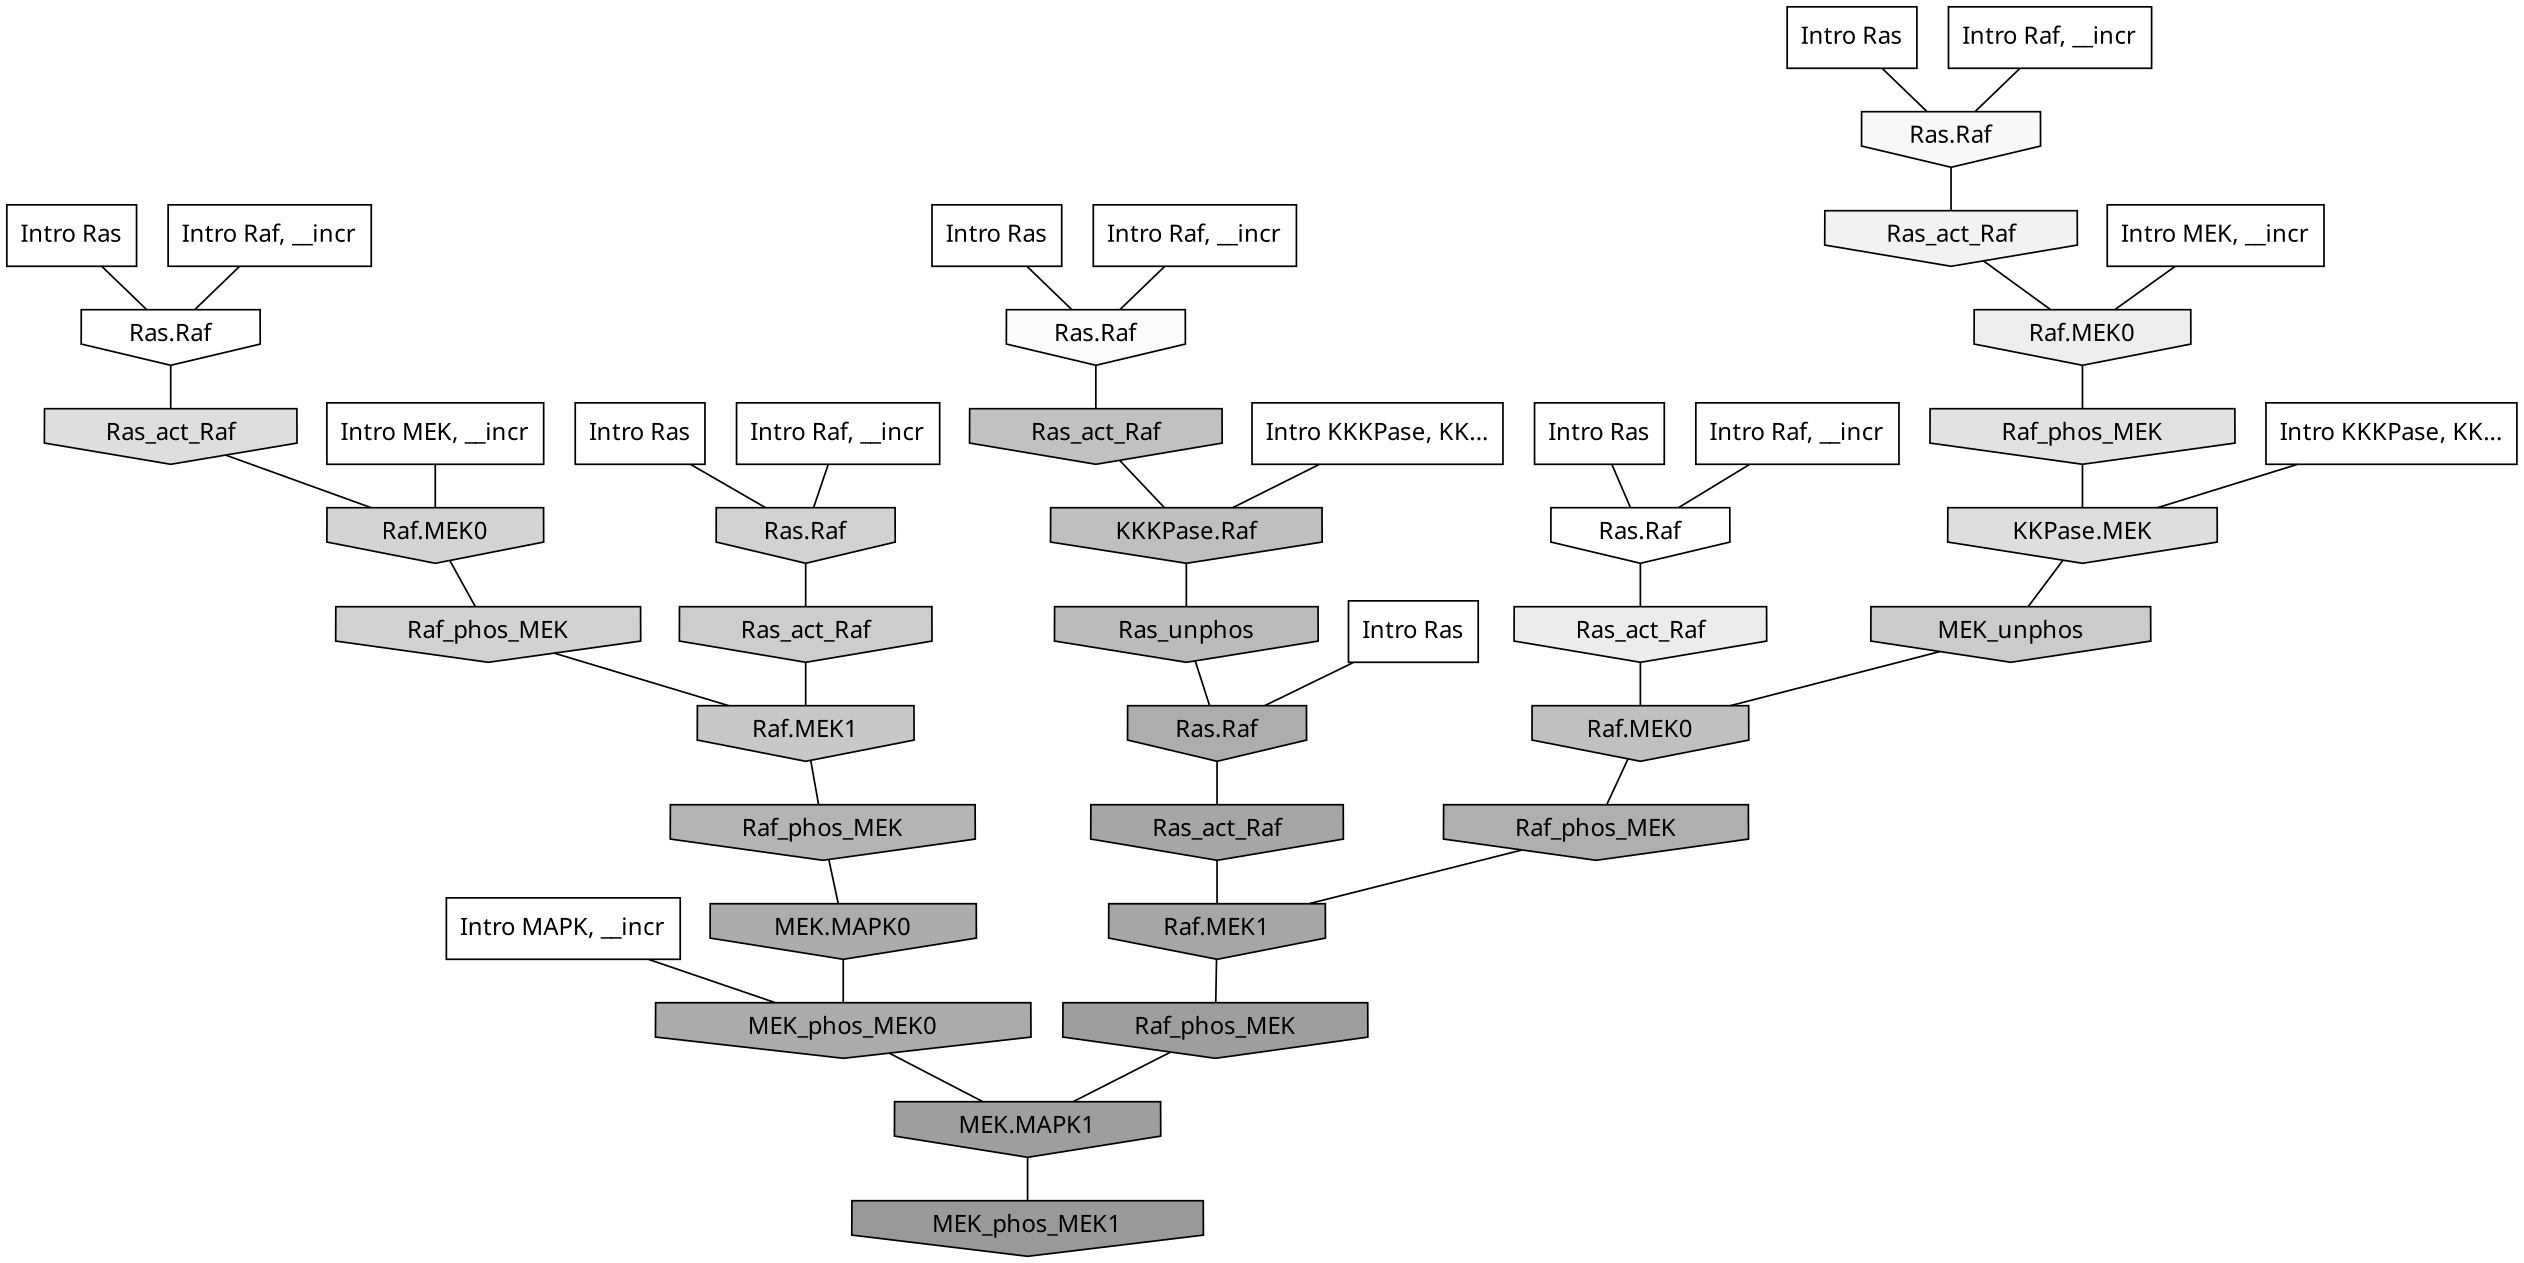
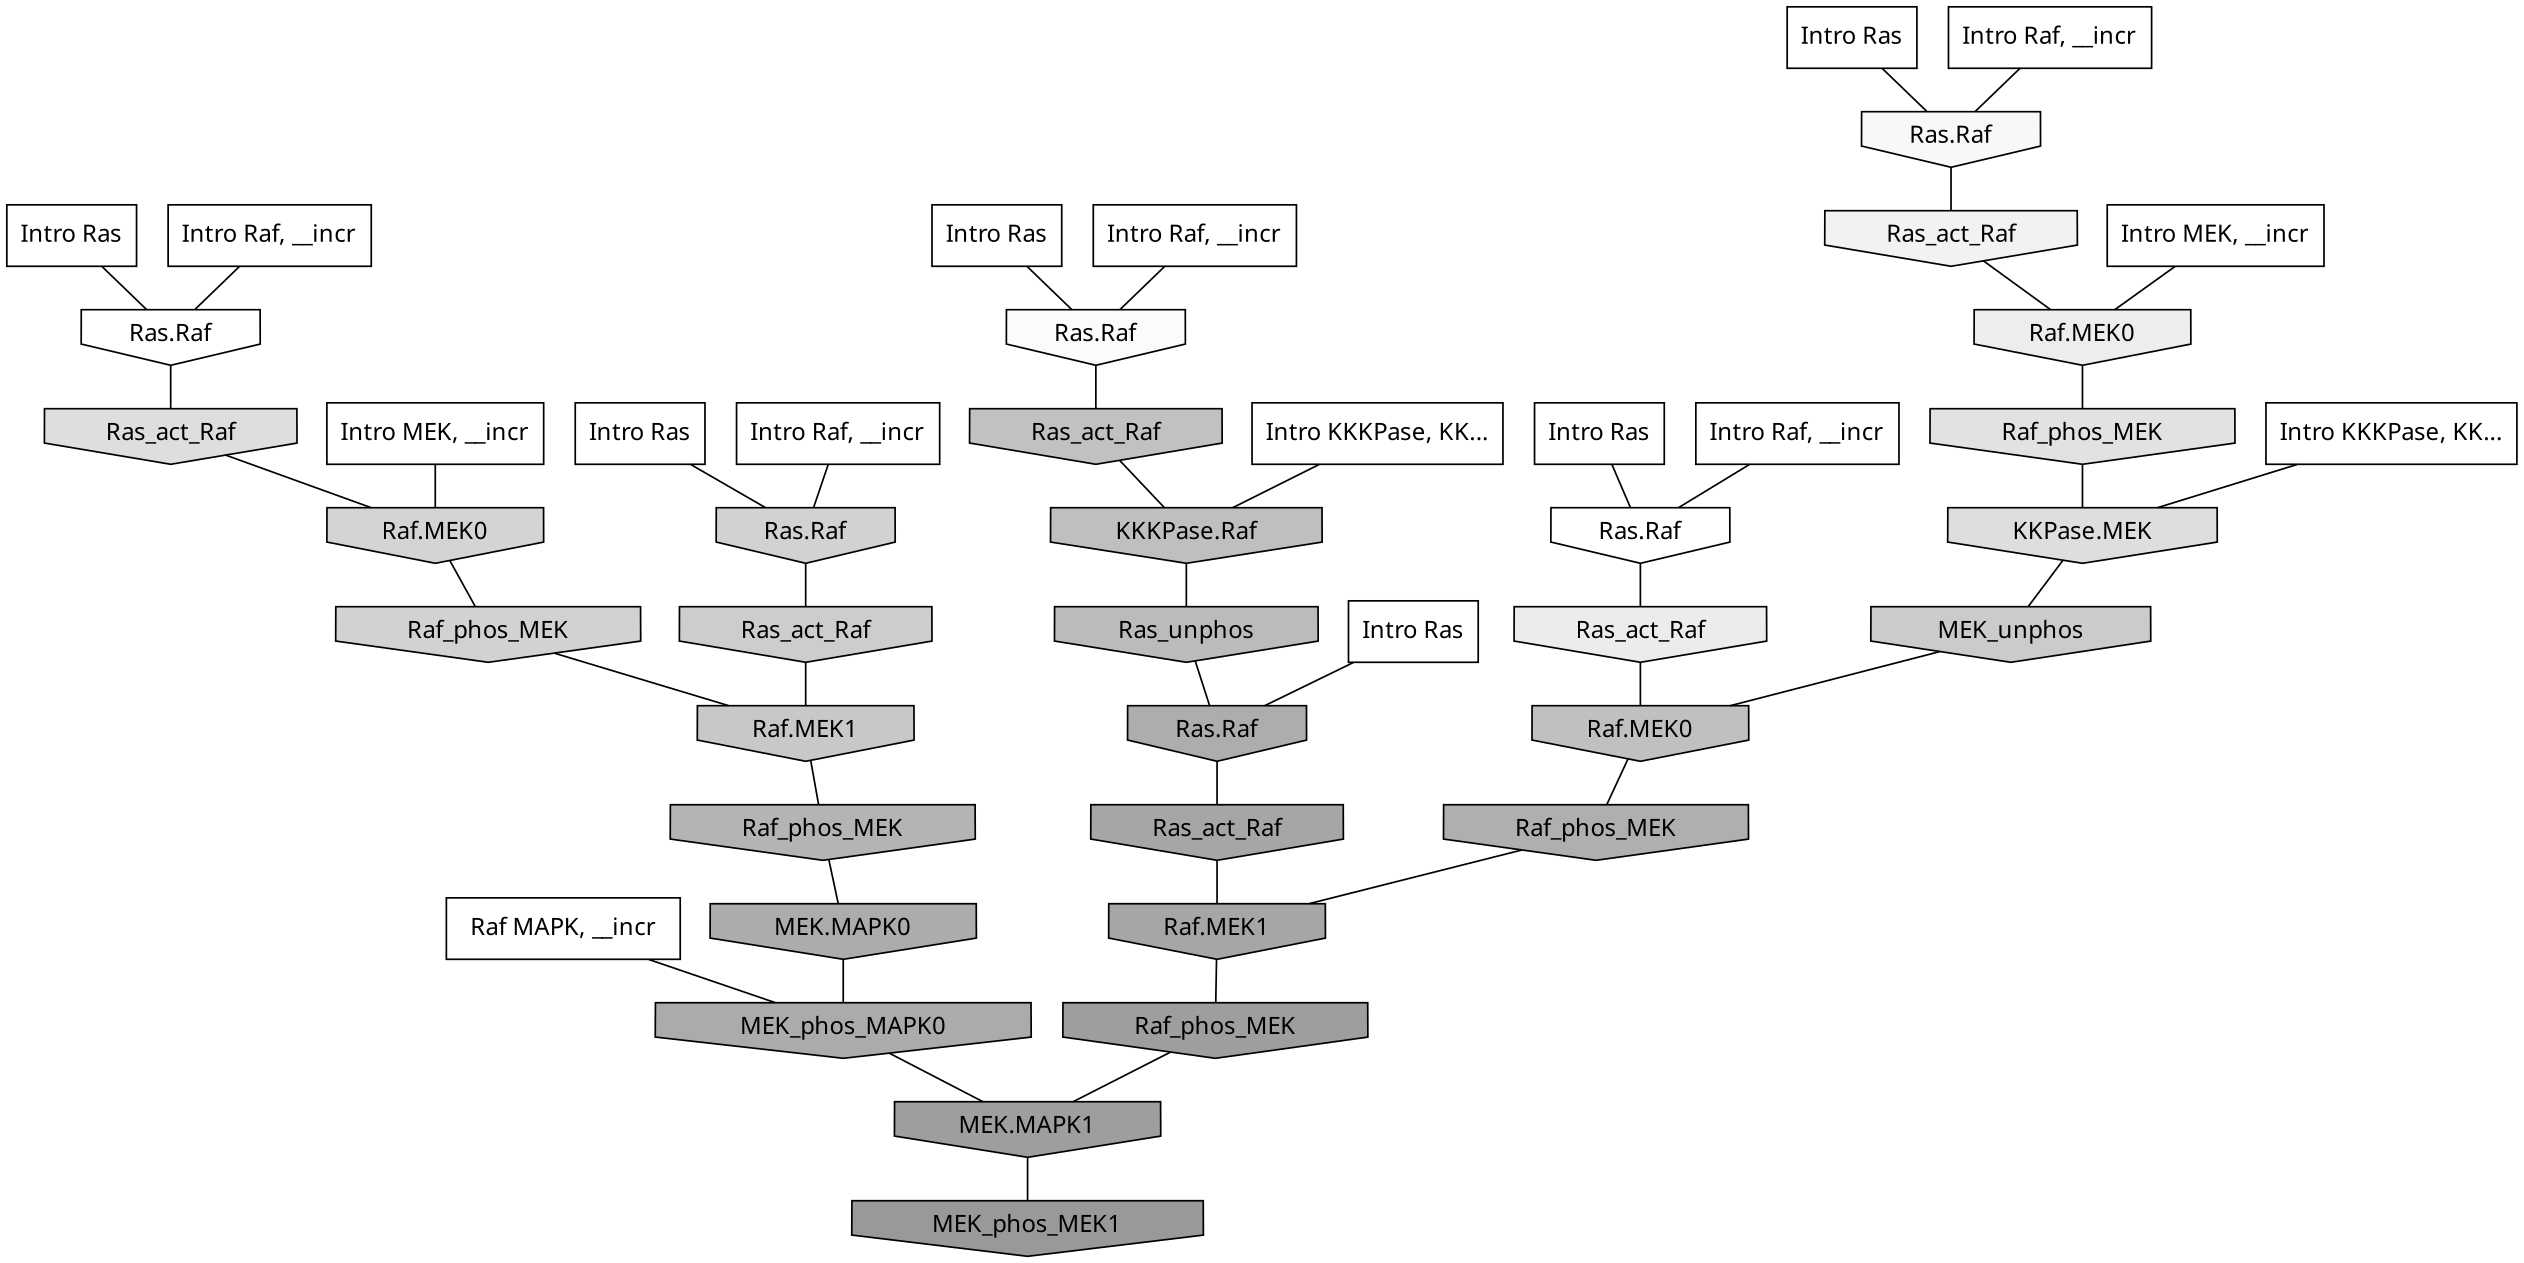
(563, 929) -> (563, 929)
(843, 1028) -> (843, 1028)
